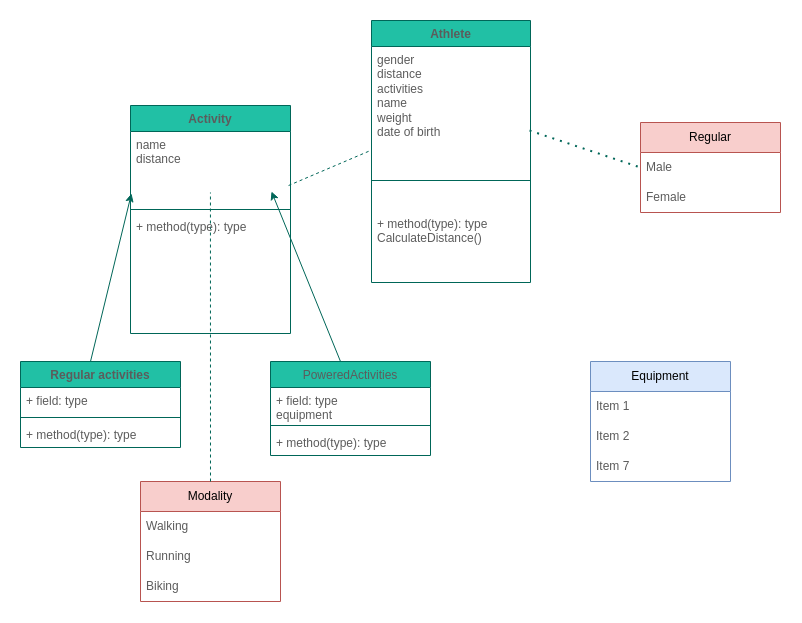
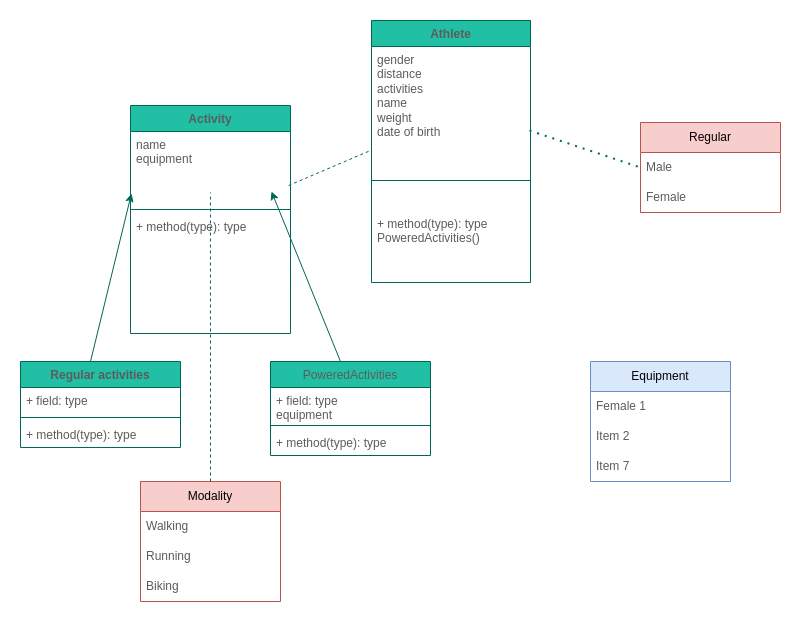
(162, 153) -> (165, 153)
(440, 232) -> (440, 232)
(615, 407) -> (620, 407)
